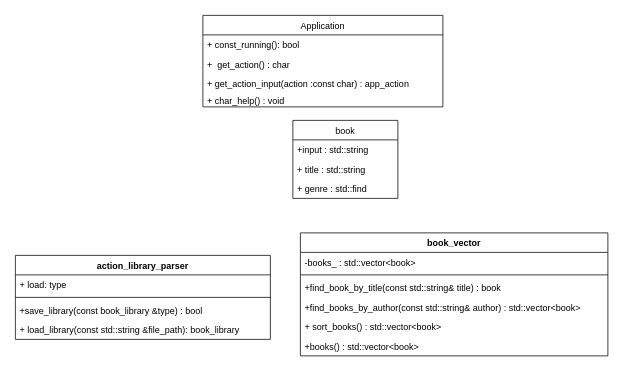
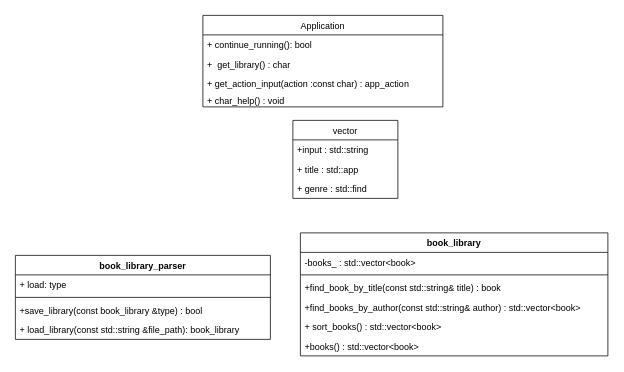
(259, 45) -> (266, 45)
(257, 65) -> (258, 65)
(345, 131) -> (345, 131)
(339, 170) -> (333, 170)
(454, 243) -> (454, 243)
(143, 266) -> (143, 266)
